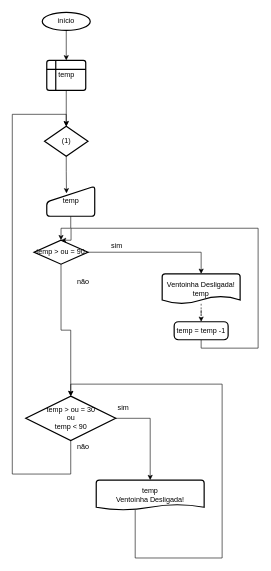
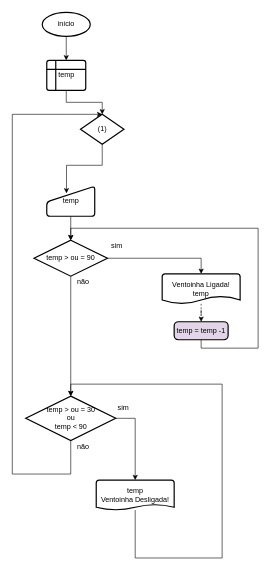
(66, 21) -> (66, 24)
(66, 141) -> (102, 129)
(61, 252) -> (71, 258)
(201, 289) -> (201, 289)
(201, 331) -> (201, 331)
(150, 495) -> (135, 495)
